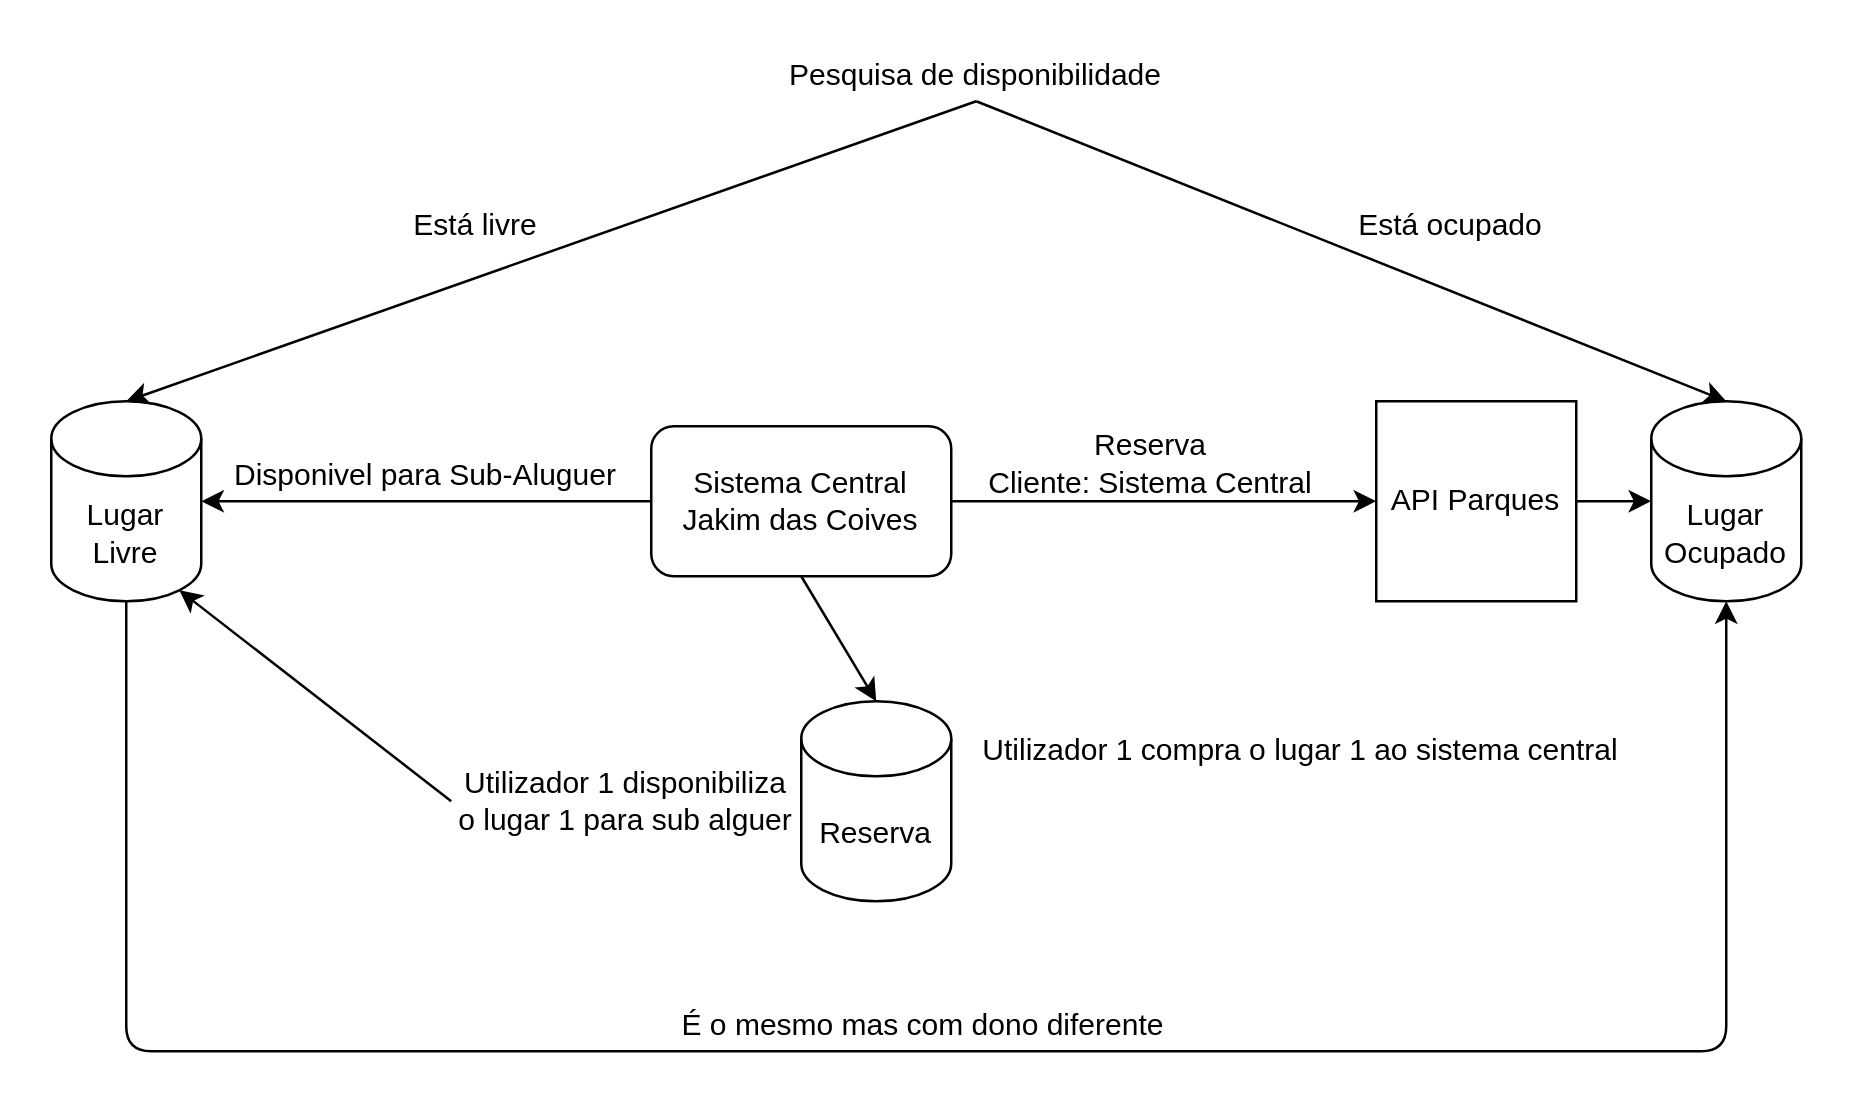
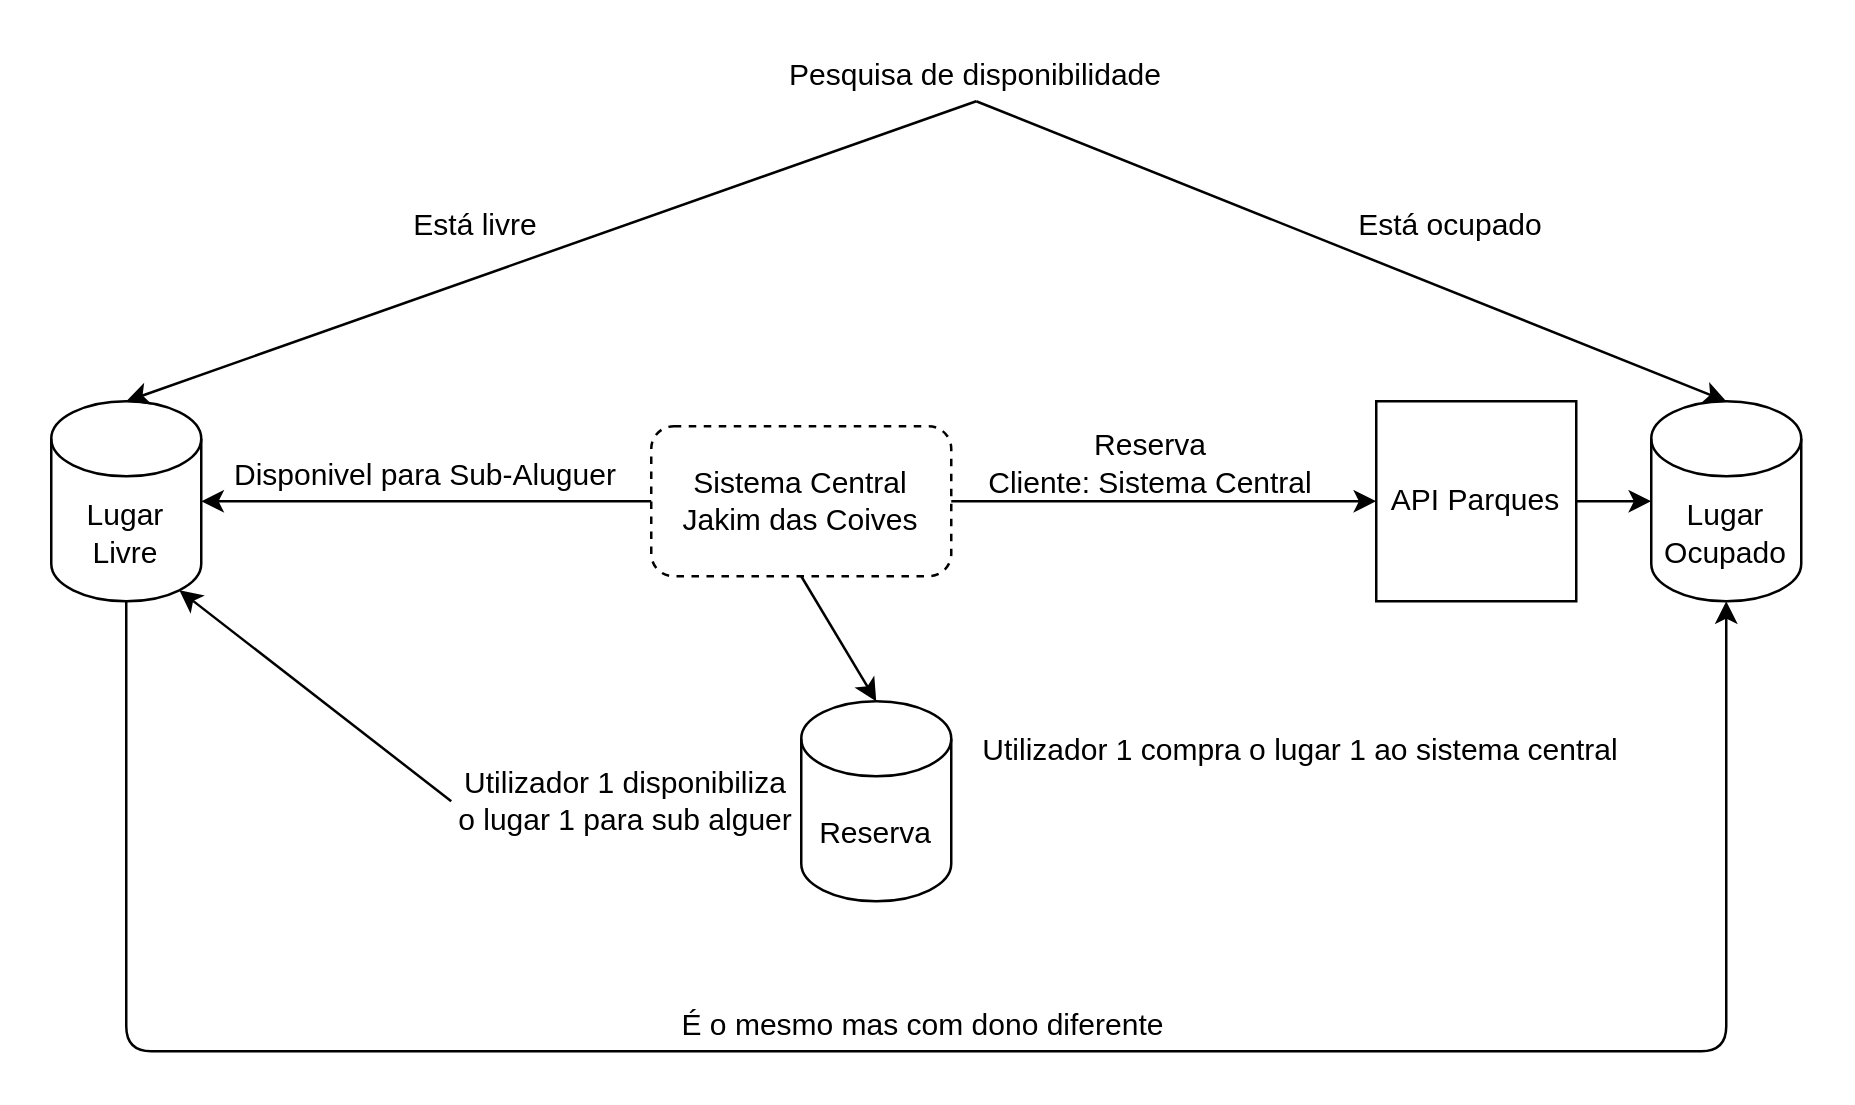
(801, 501) -> (801, 501)
